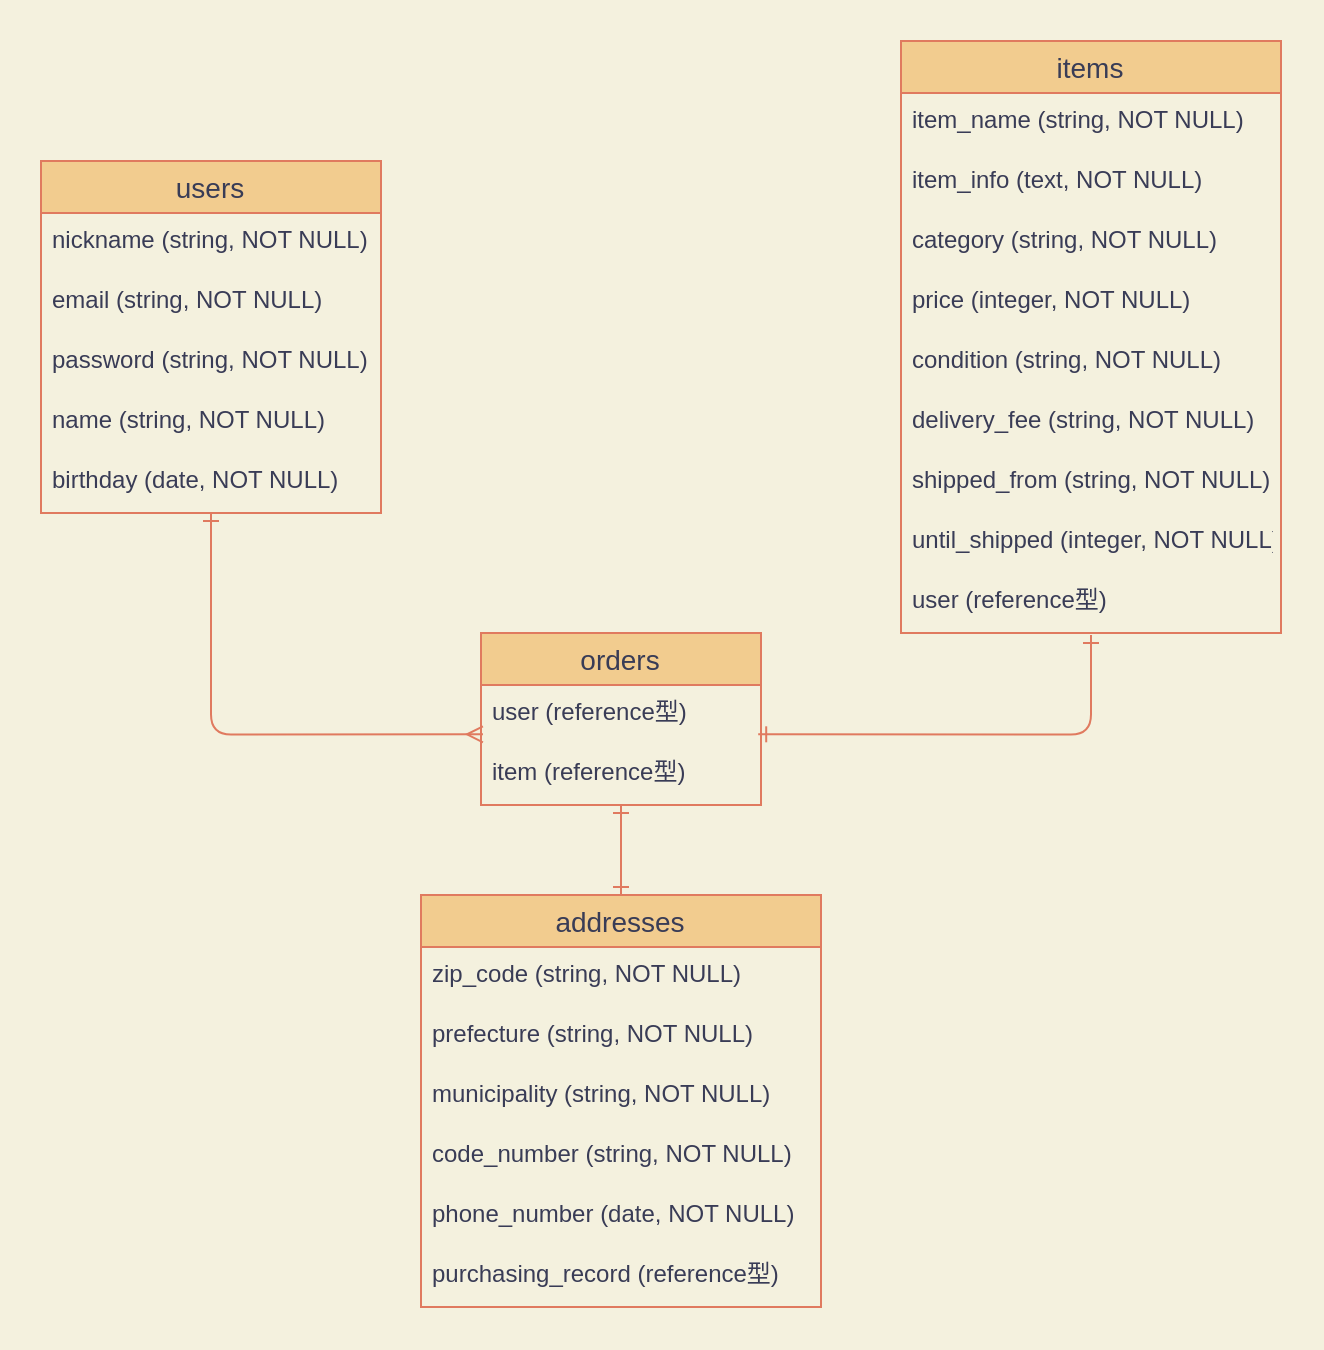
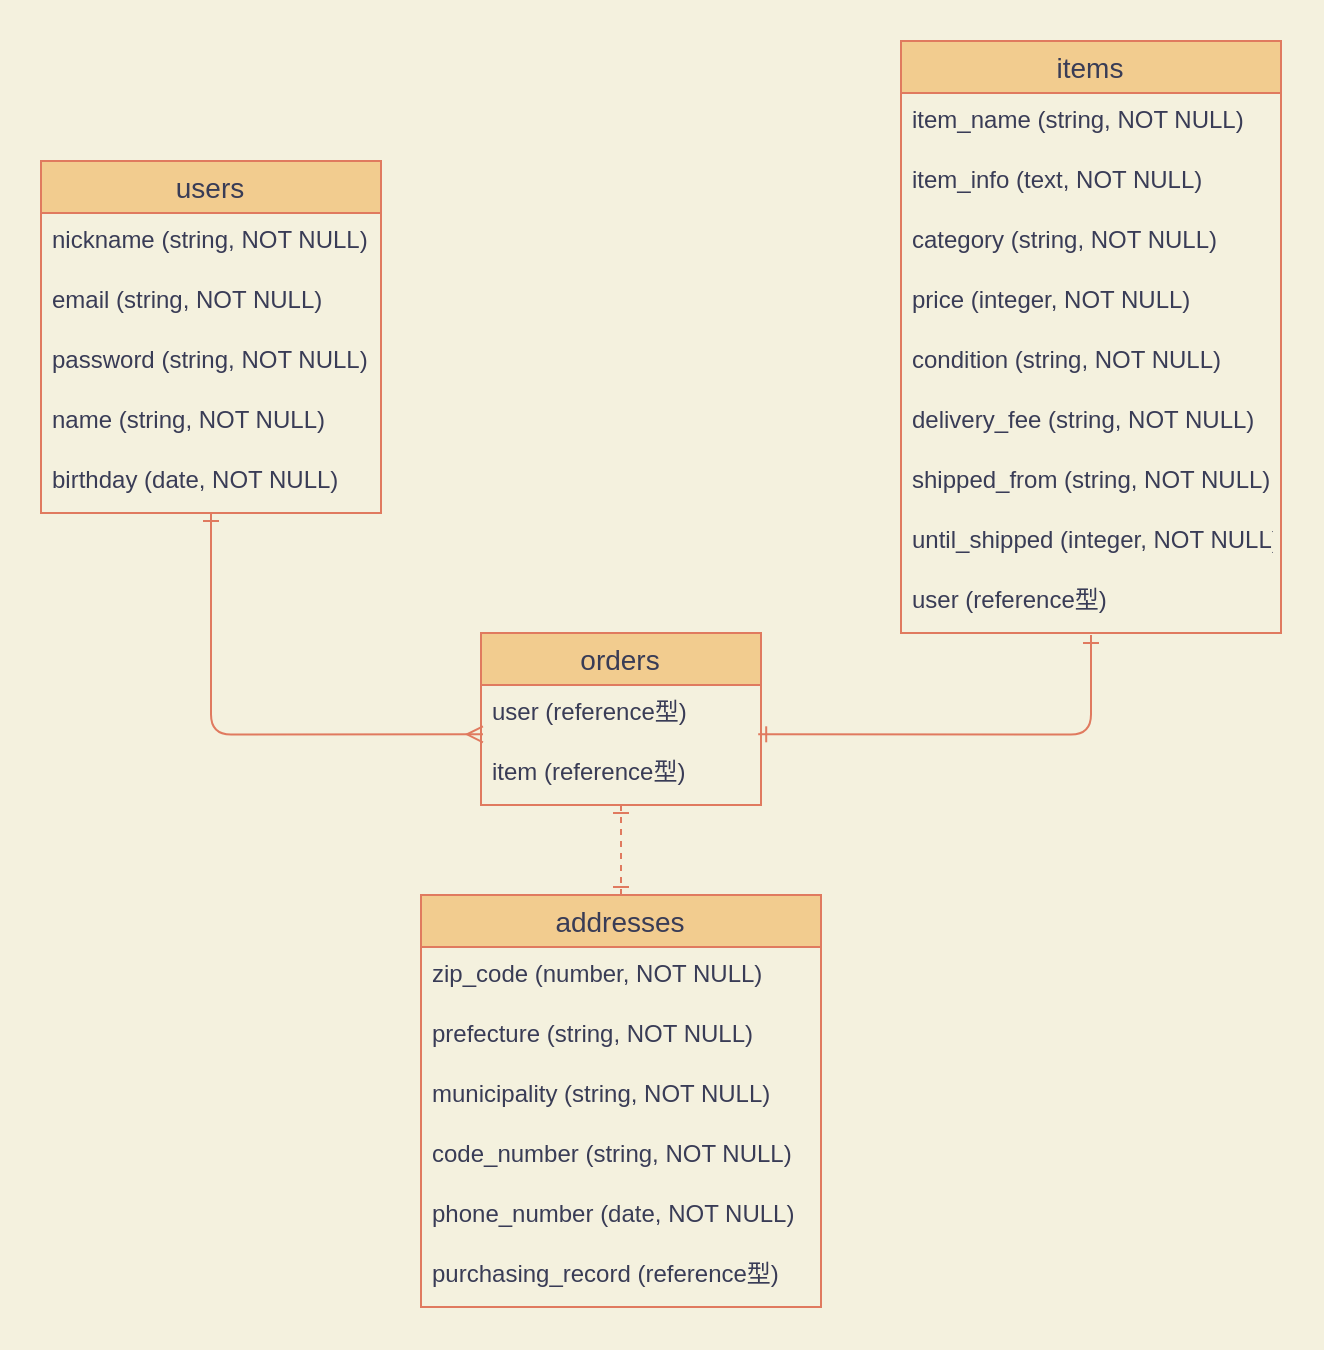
(621, 850) -> (621, 850)
(595, 974) -> (598, 974)
